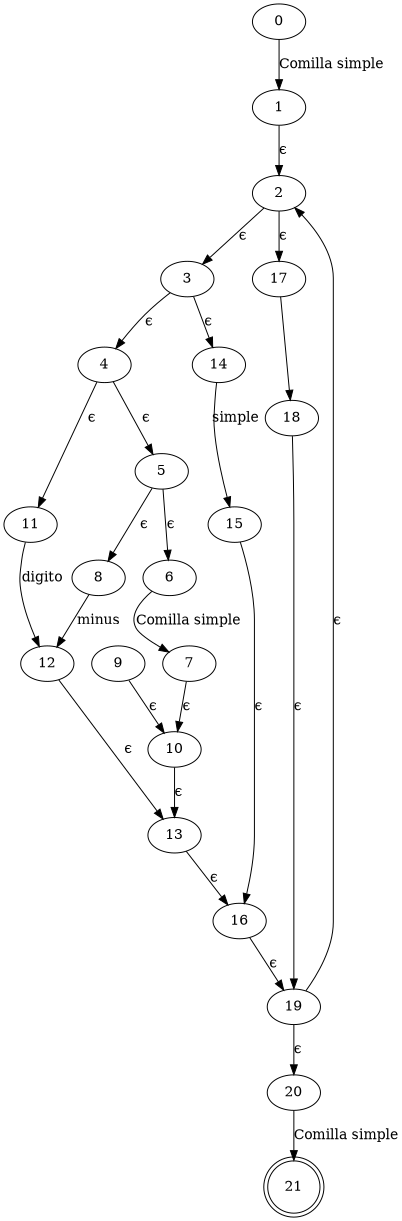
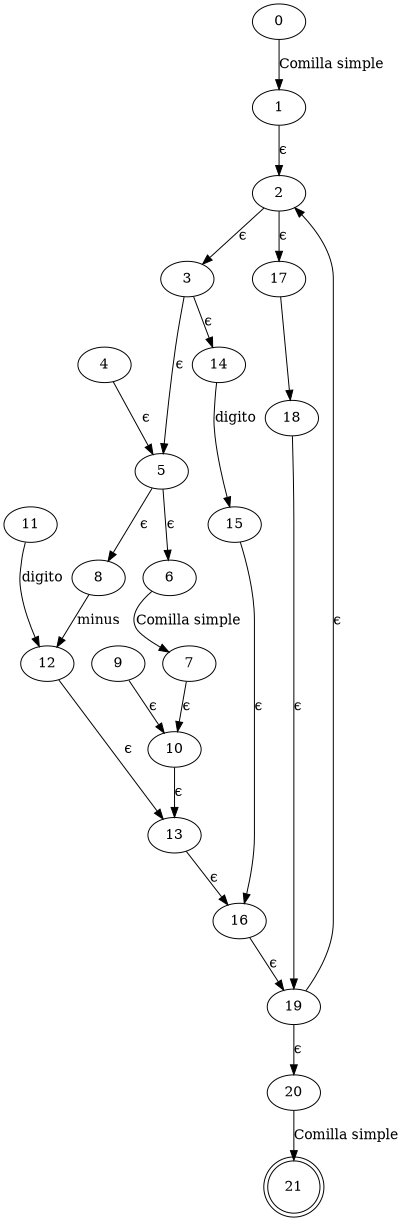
(144, 315) -> (172, 370)
(236, 418) -> (236, 418)
(70, 440) -> none
